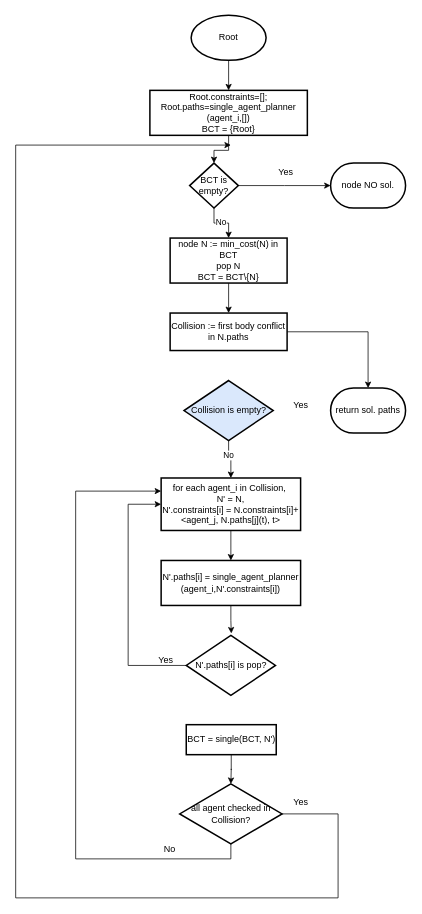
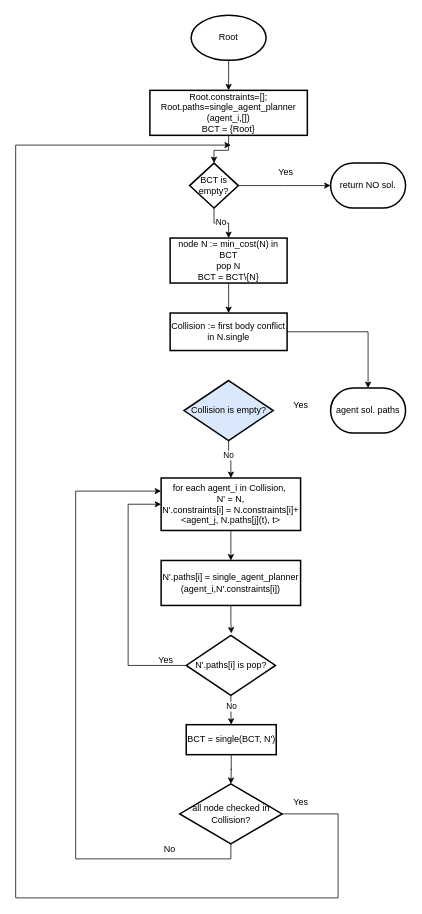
(368, 186) -> (368, 186)
(228, 332) -> (228, 332)
(368, 411) -> (368, 411)
none -> (231, 710)
(231, 814) -> (231, 814)
